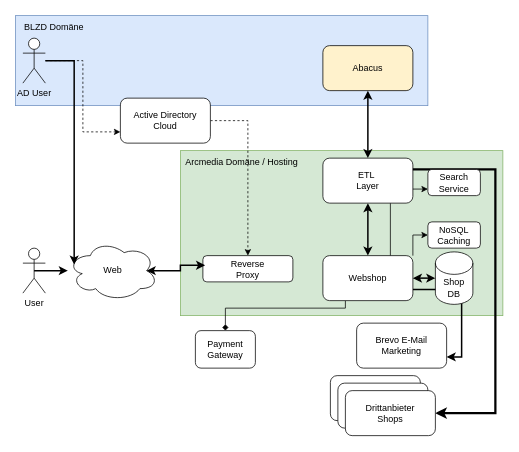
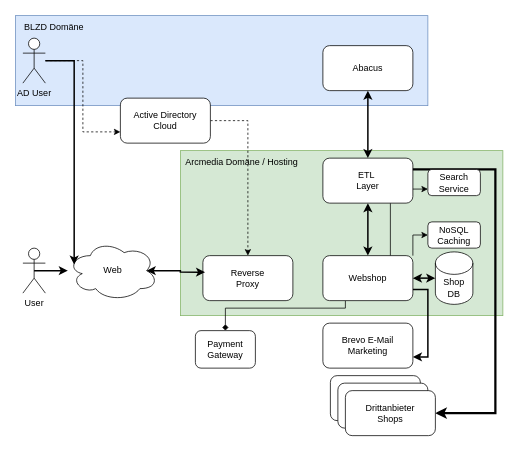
(368, 68) -> (368, 68)
(248, 269) -> (248, 278)
(402, 345) -> (368, 345)
